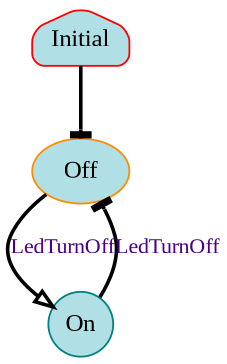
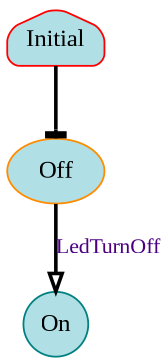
(116, 254) -> none
